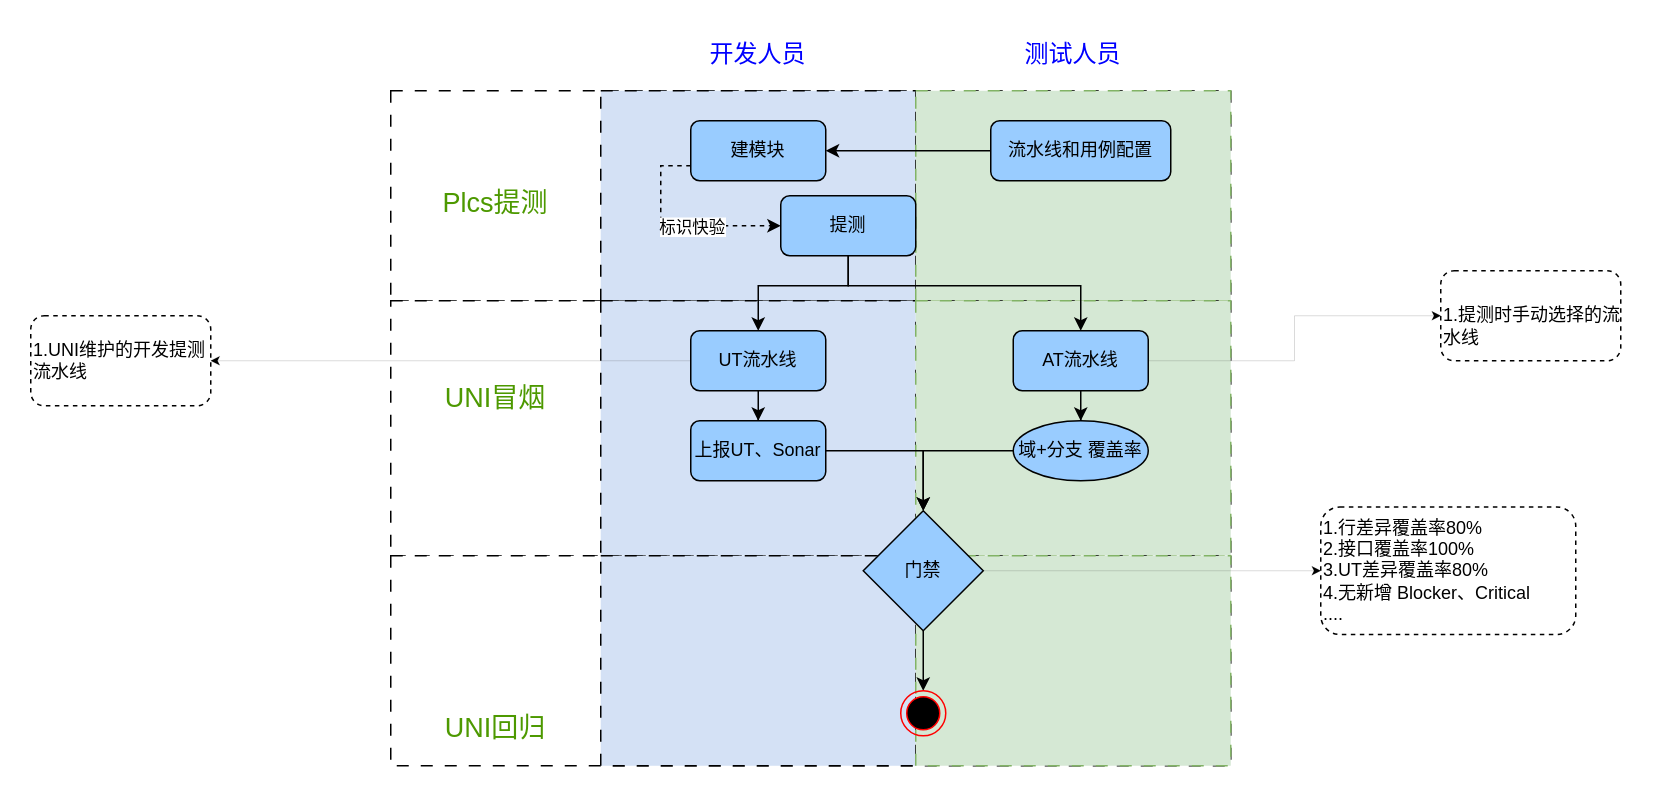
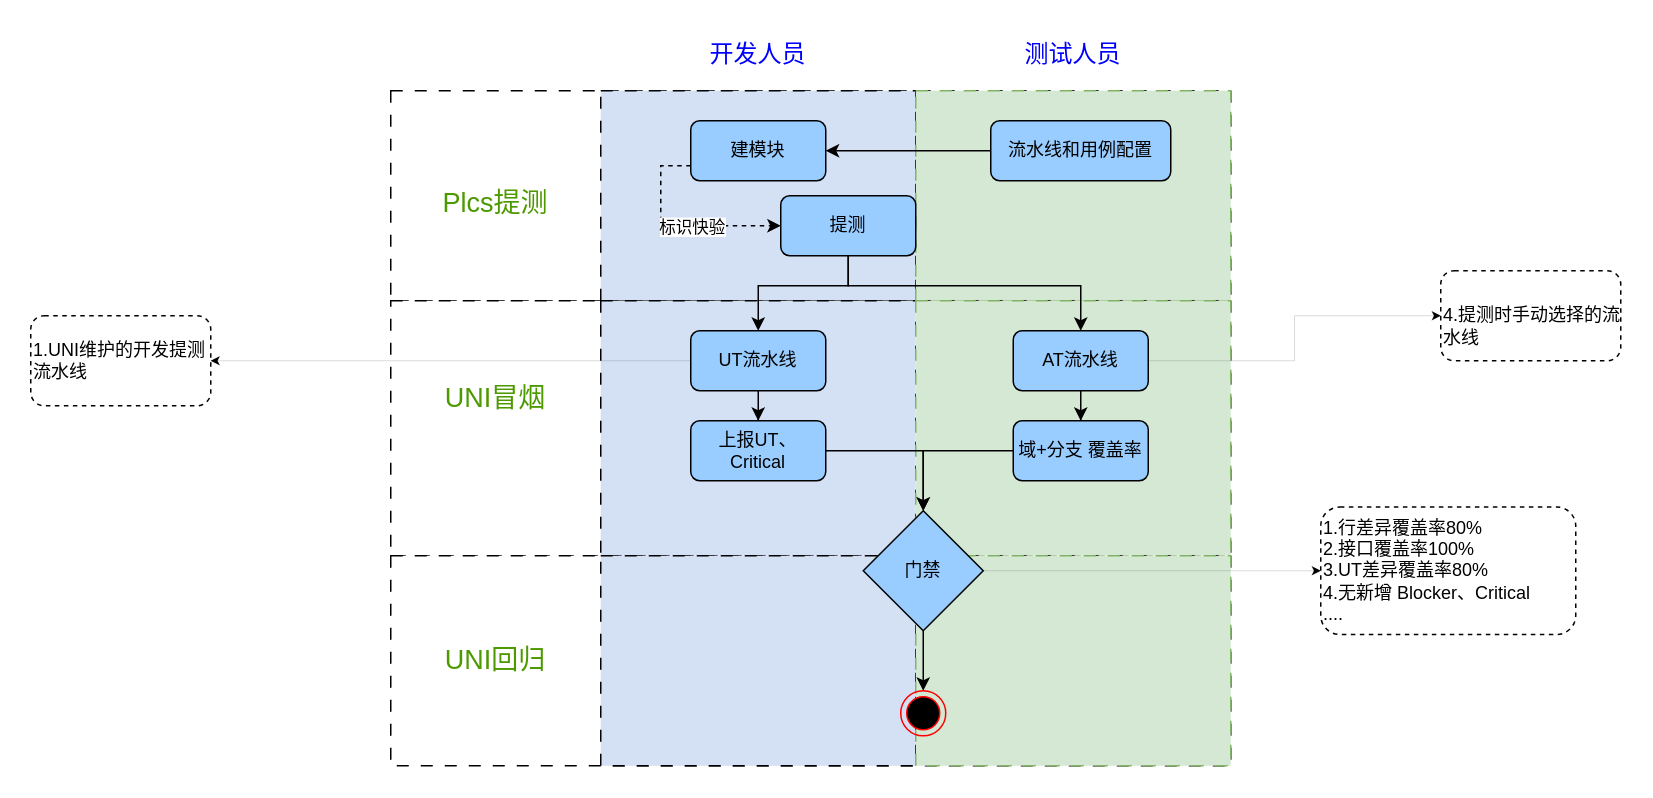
(1532, 316) -> (1532, 316)
(758, 451) -> (758, 451)
(1081, 451) -> (1081, 451)
(496, 728) -> (496, 661)
